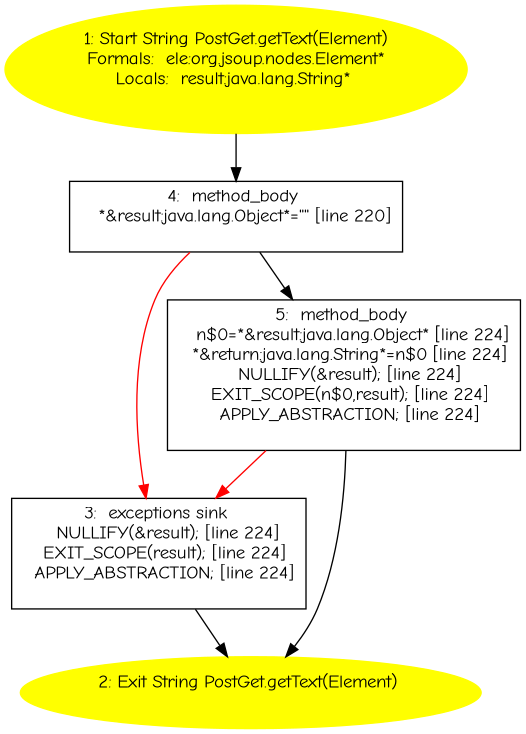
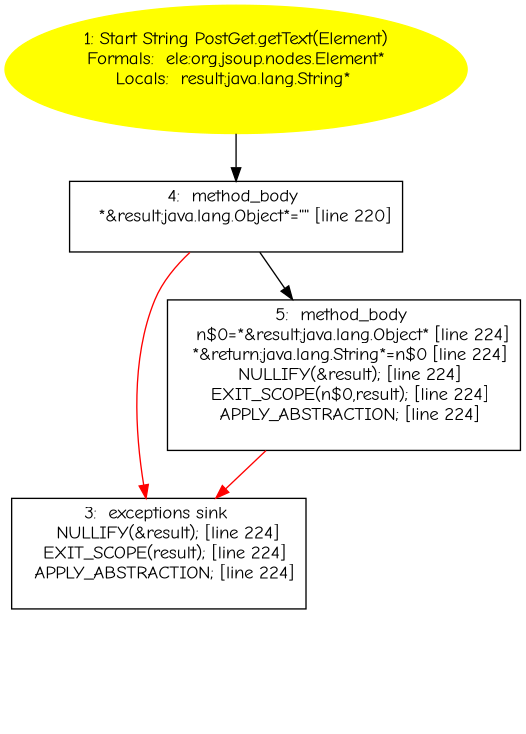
(251, 693) -> none
